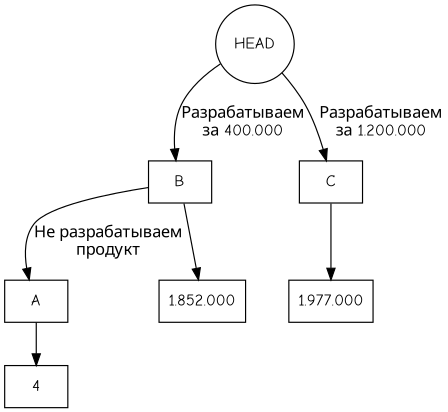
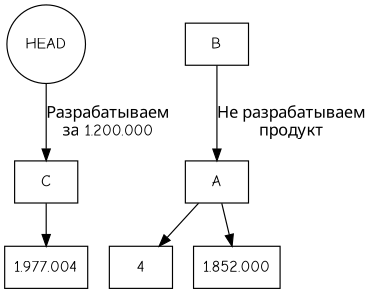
(184, 99) -> none
(190, 236) -> (226, 219)
(331, 301) -> (46, 267)
